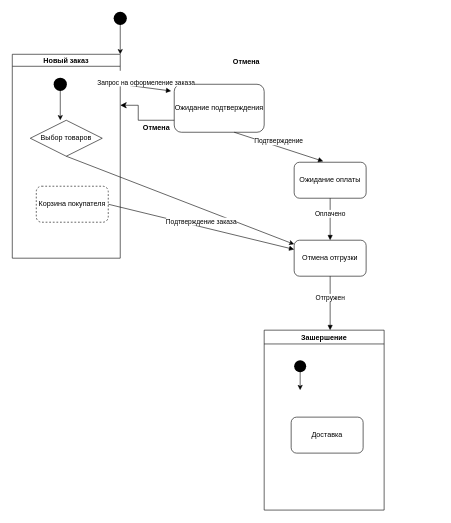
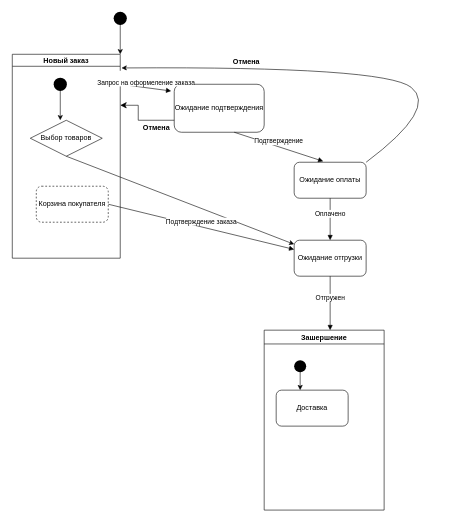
none -> (400, 134)
(330, 258) -> (330, 258)
(327, 435) -> (312, 408)
